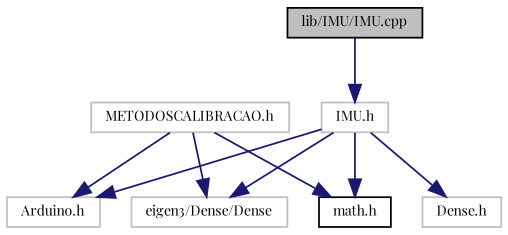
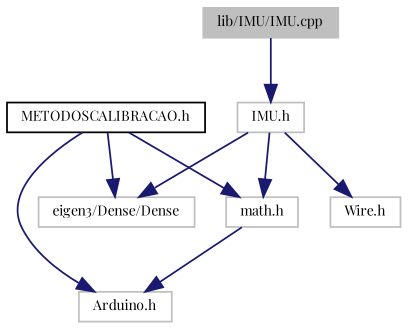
(355, 23) -> (271, 23)
(190, 117) -> (106, 117)
(218, 161) -> (201, 255)
(355, 212) -> (262, 212)
(462, 212) -> (365, 212)
